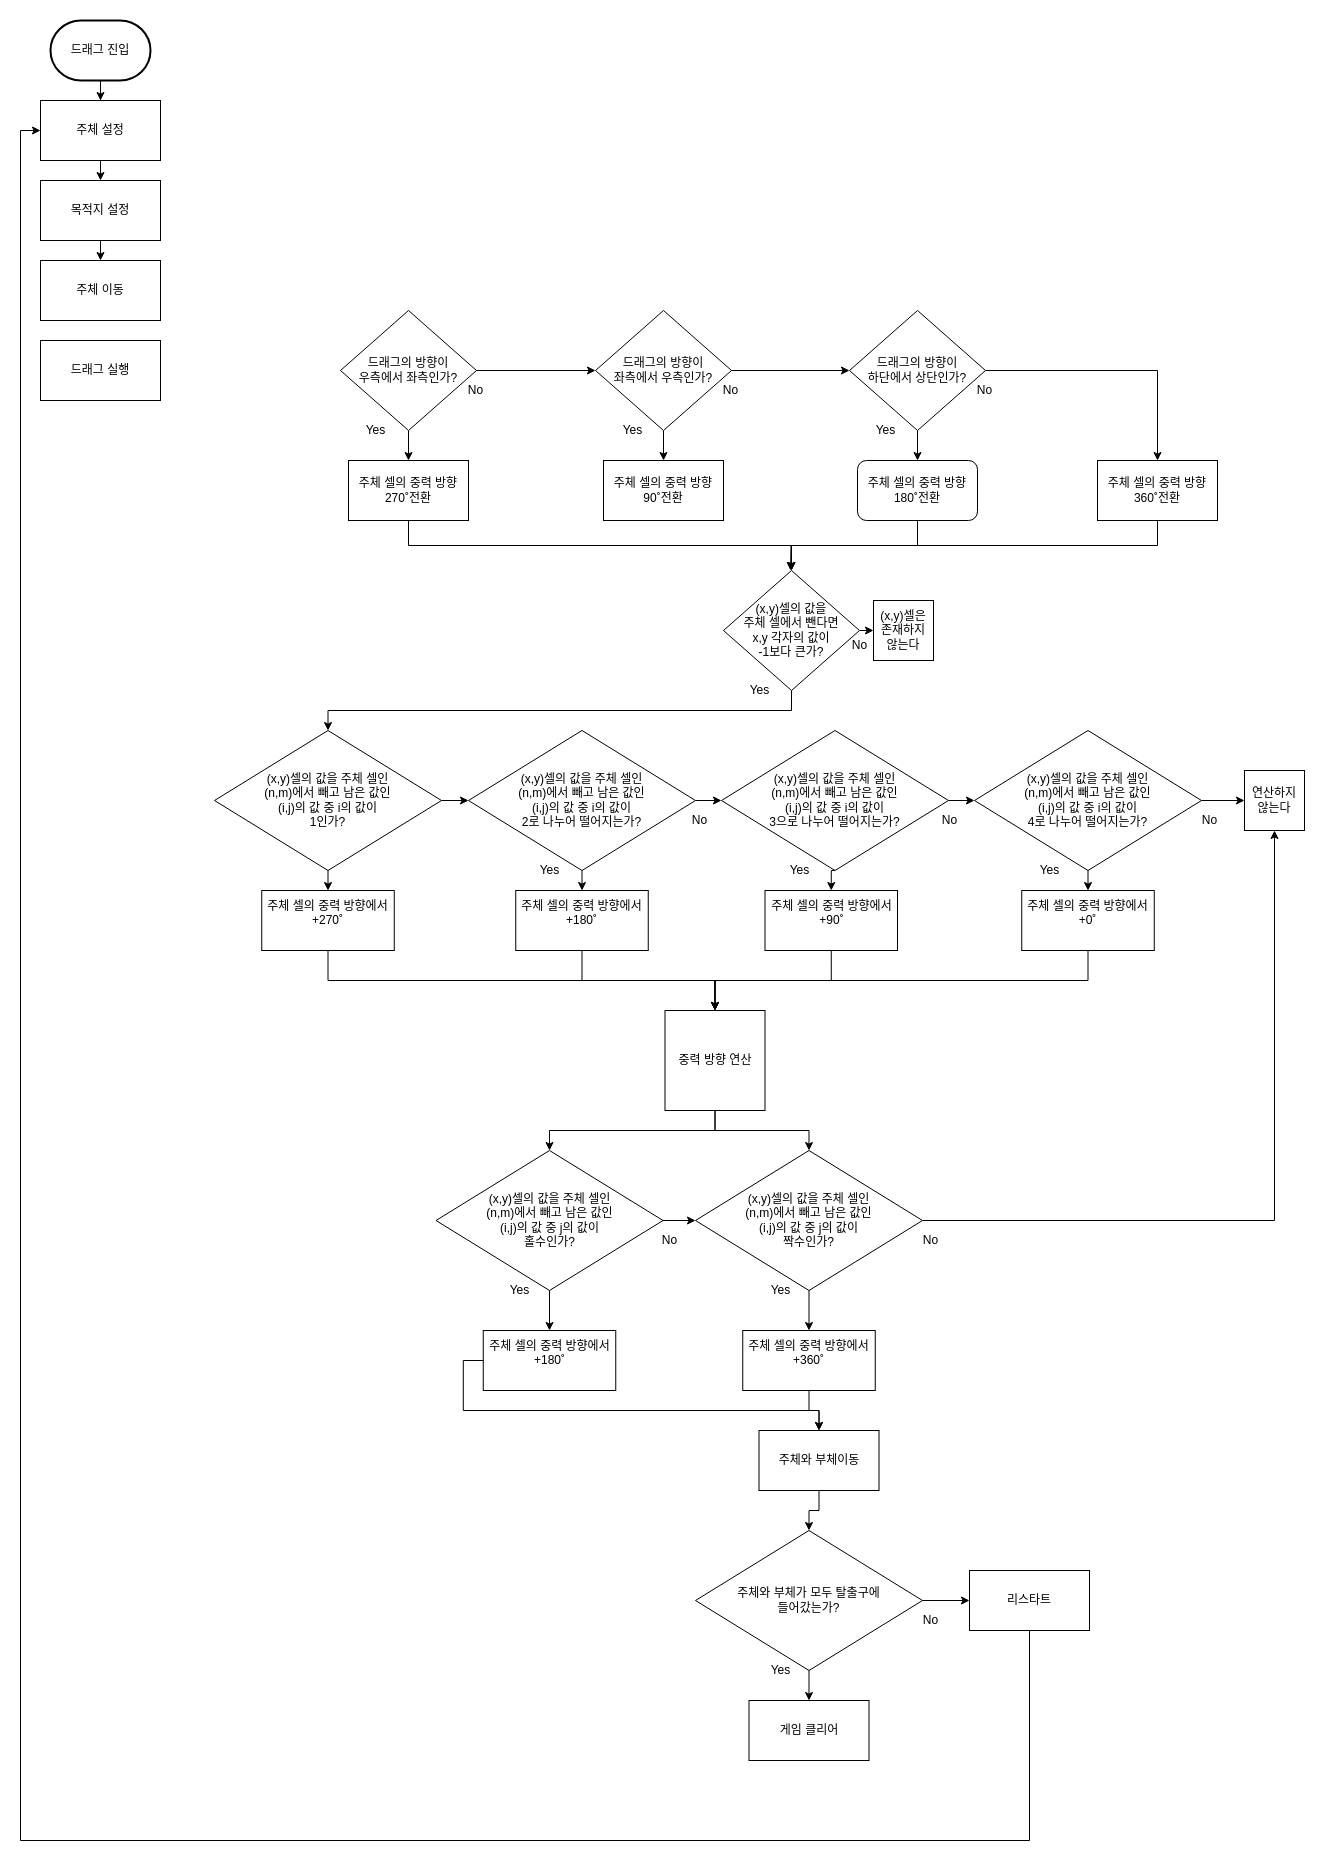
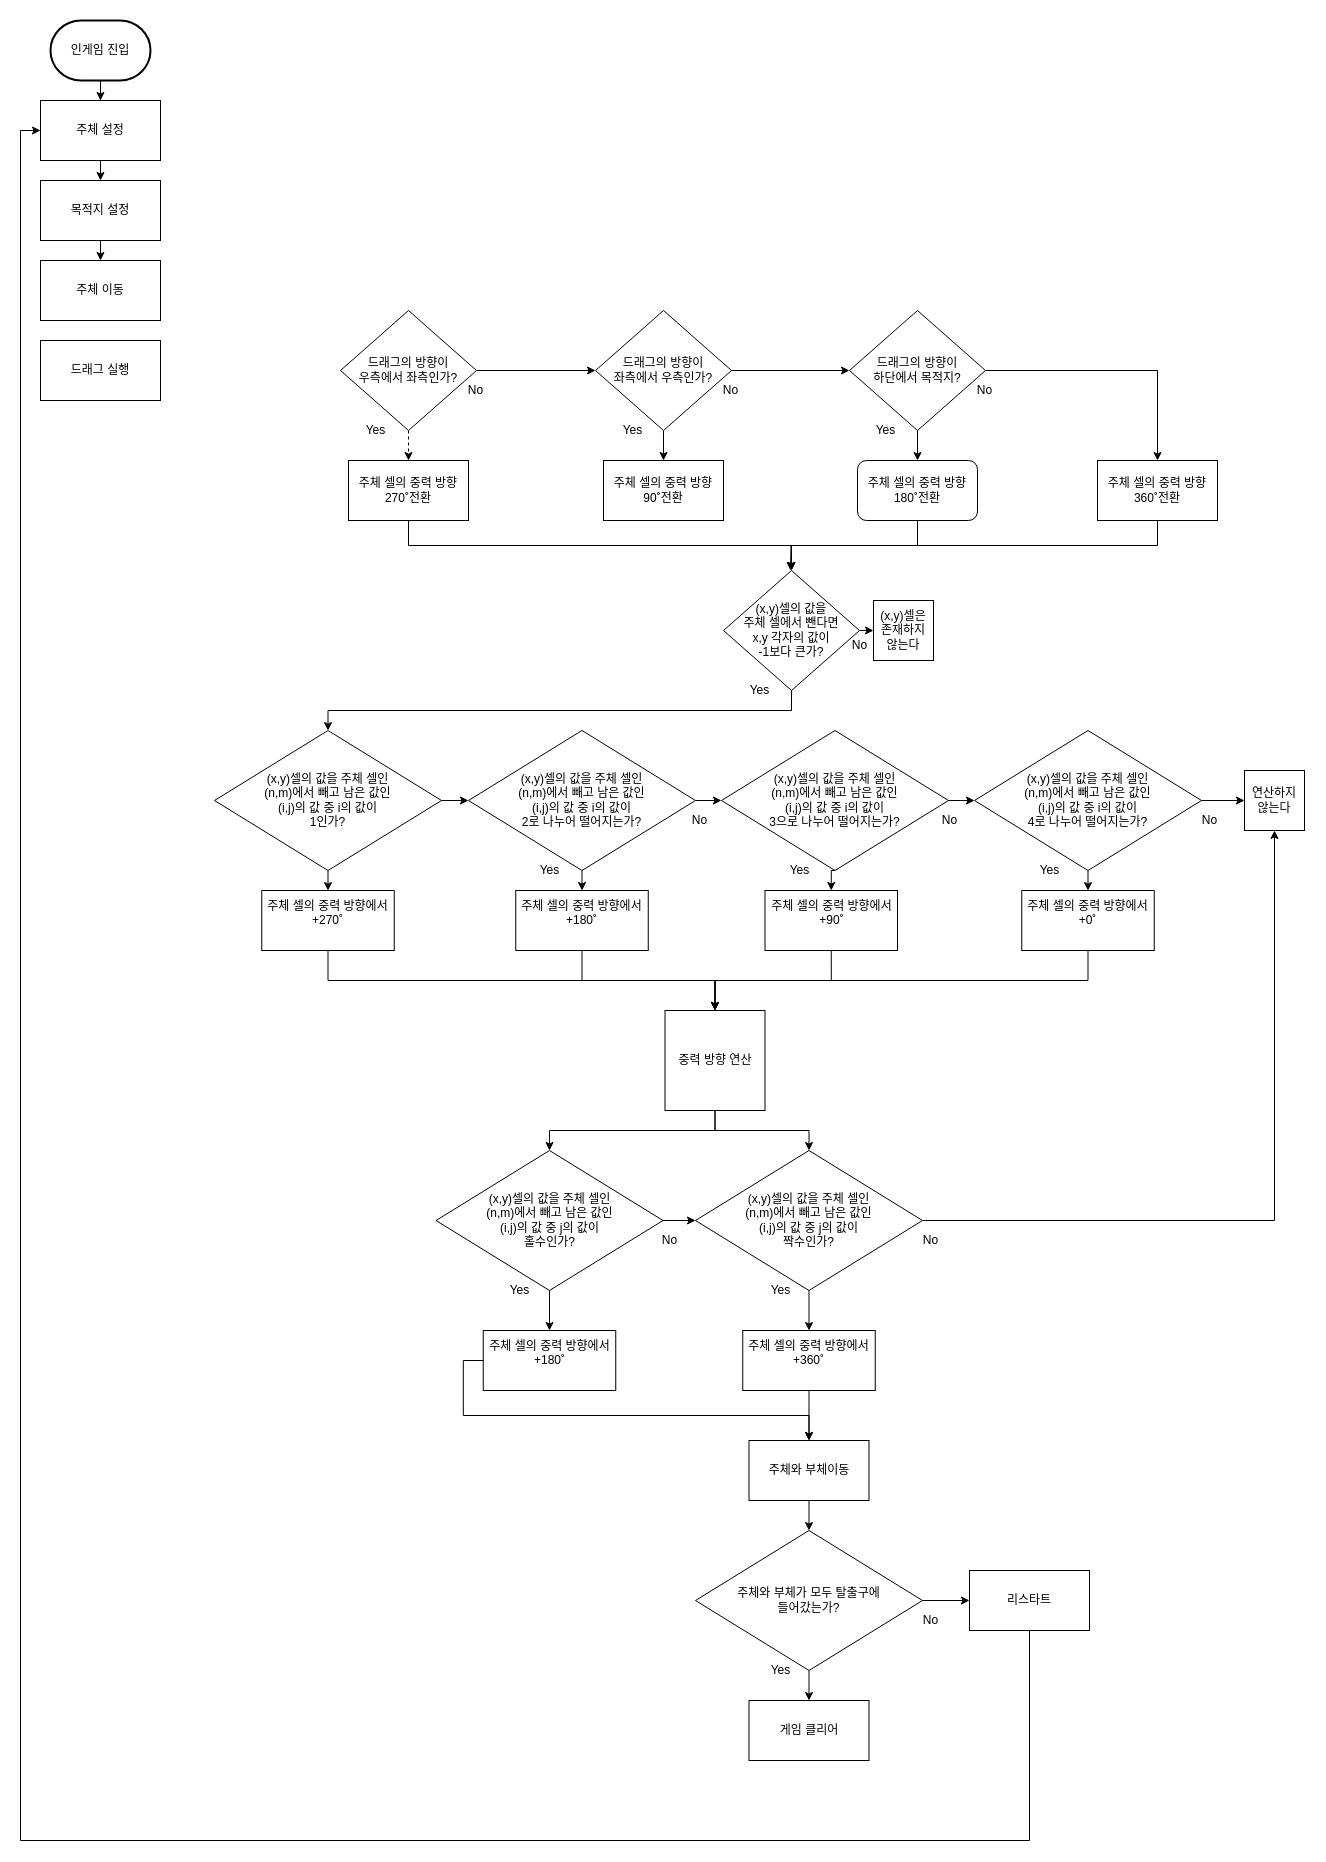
(101, 51) -> (101, 51)
(918, 371) -> (918, 371)
(409, 443) -> (409, 443)
(819, 1461) -> (809, 1471)
